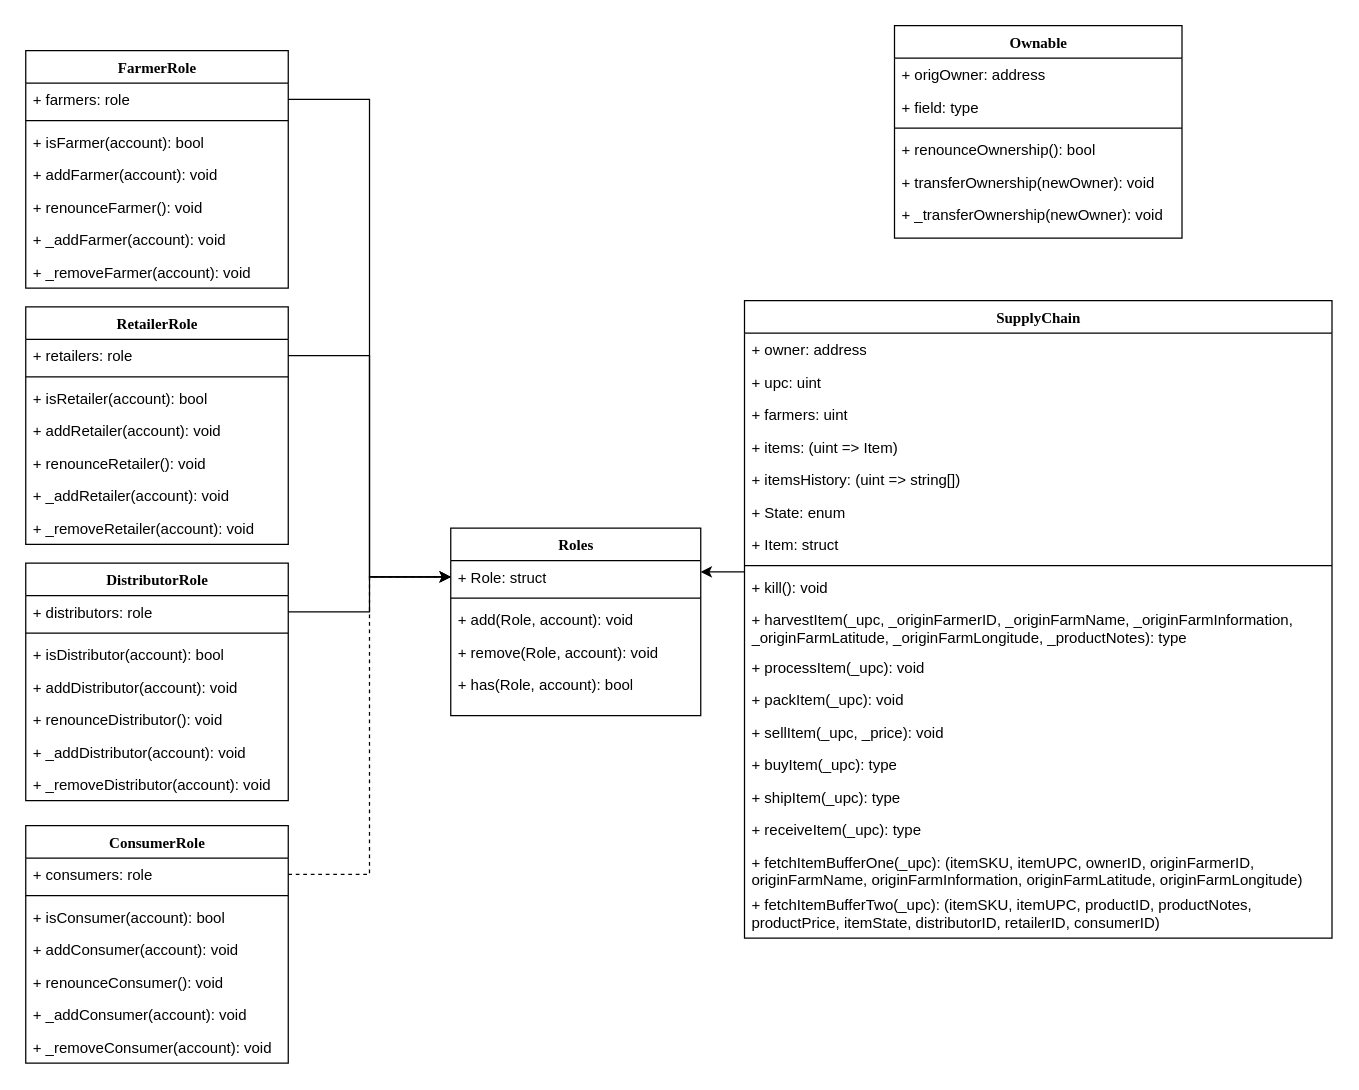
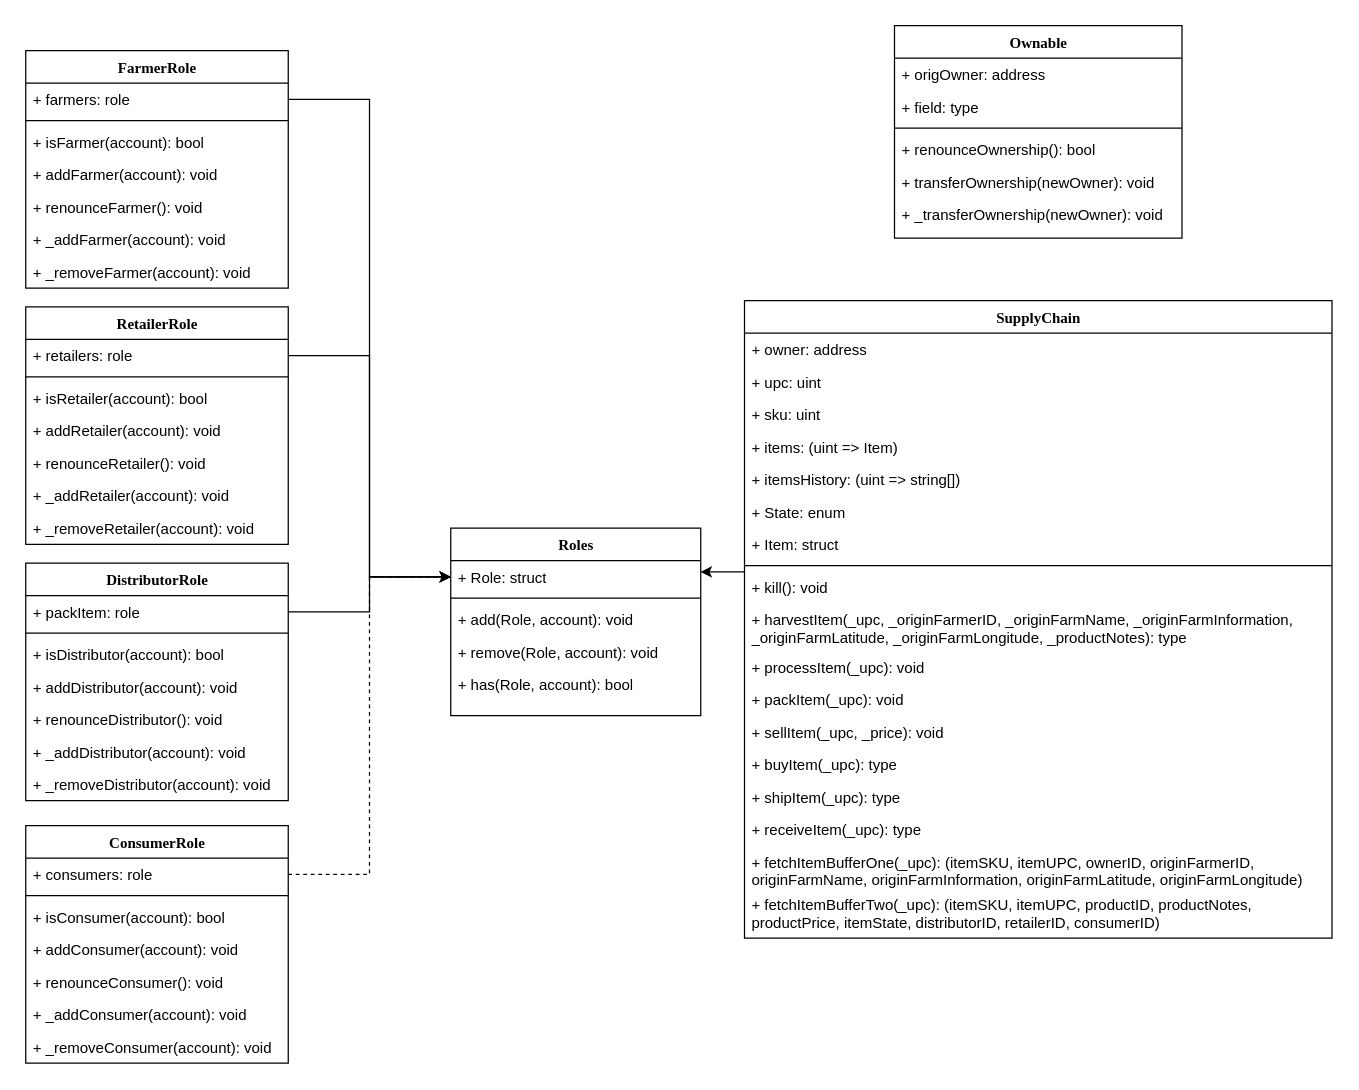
(807, 416) -> (790, 416)
(105, 613) -> (93, 613)
